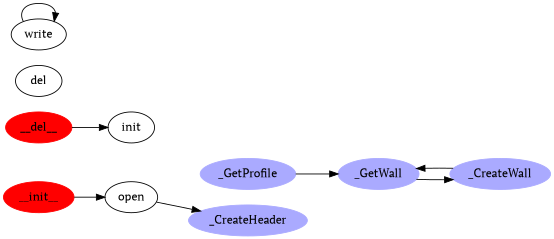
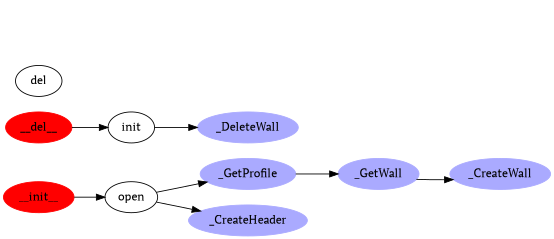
(39, 34) -> none
none -> (248, 127)
(439, 168) -> none
none -> (178, 188)
